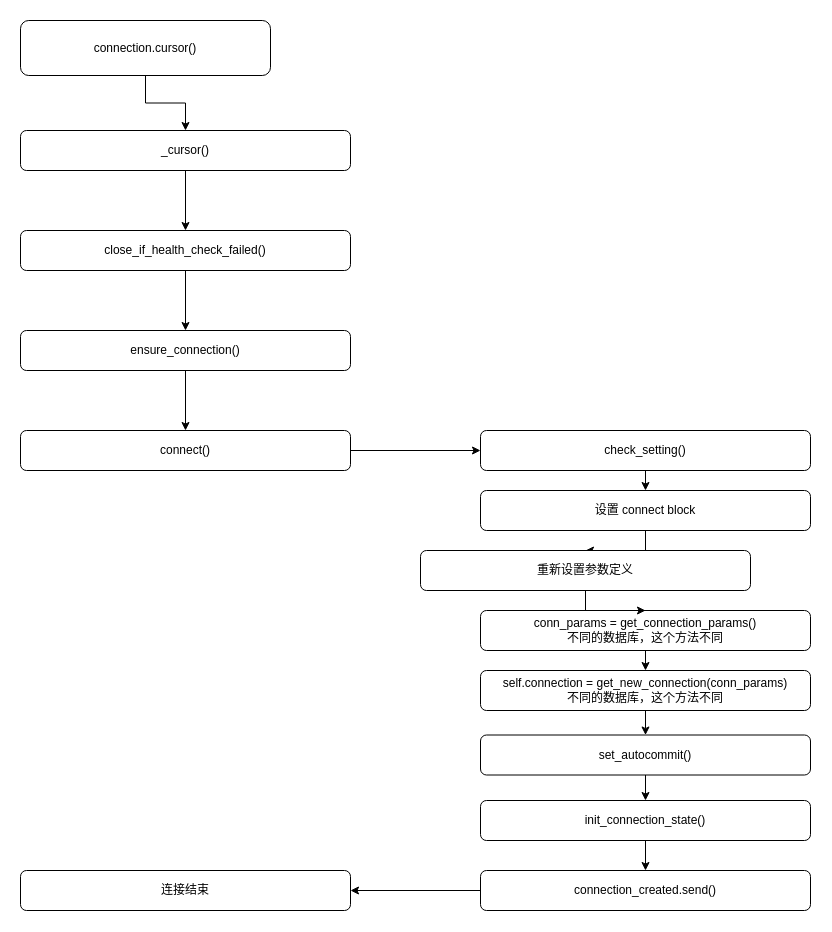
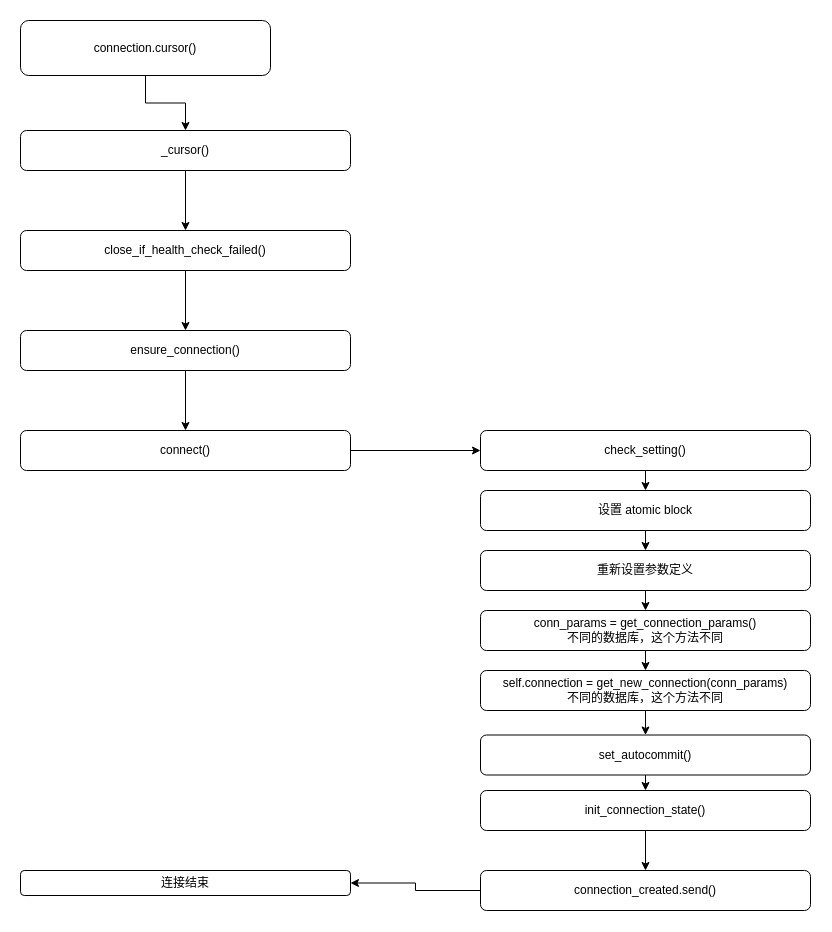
(646, 511) -> (646, 511)
(586, 571) -> (646, 571)
(646, 821) -> (646, 811)
(186, 891) -> (186, 883)
